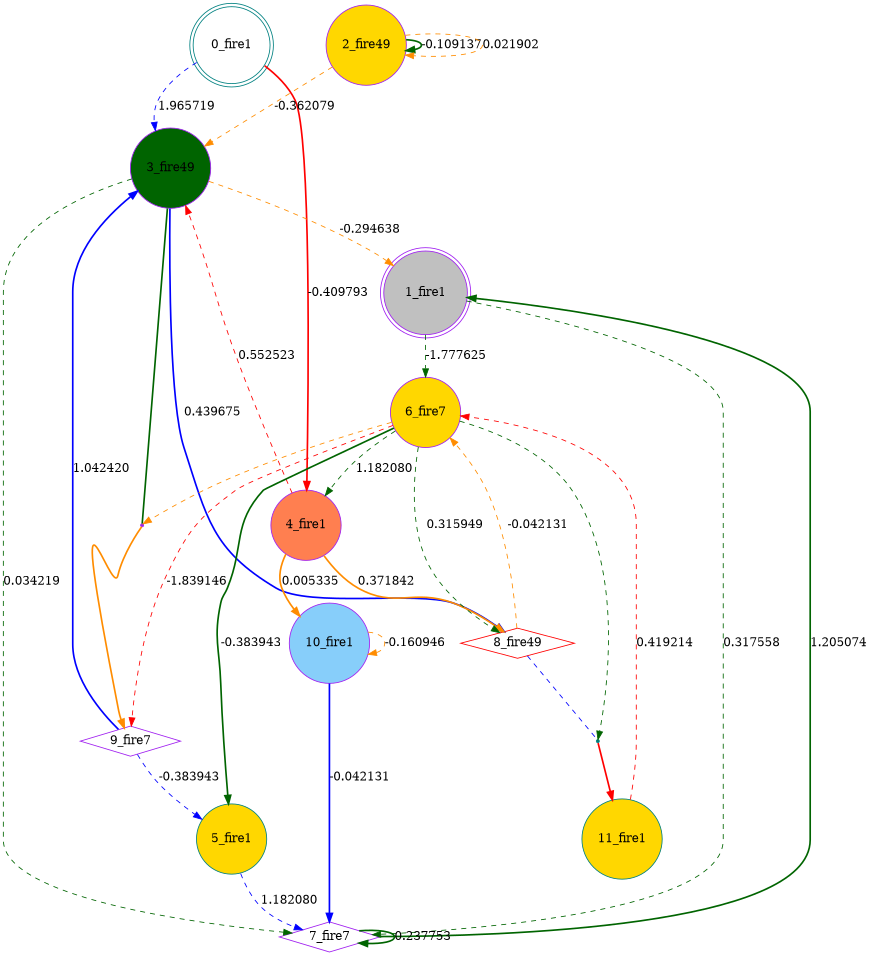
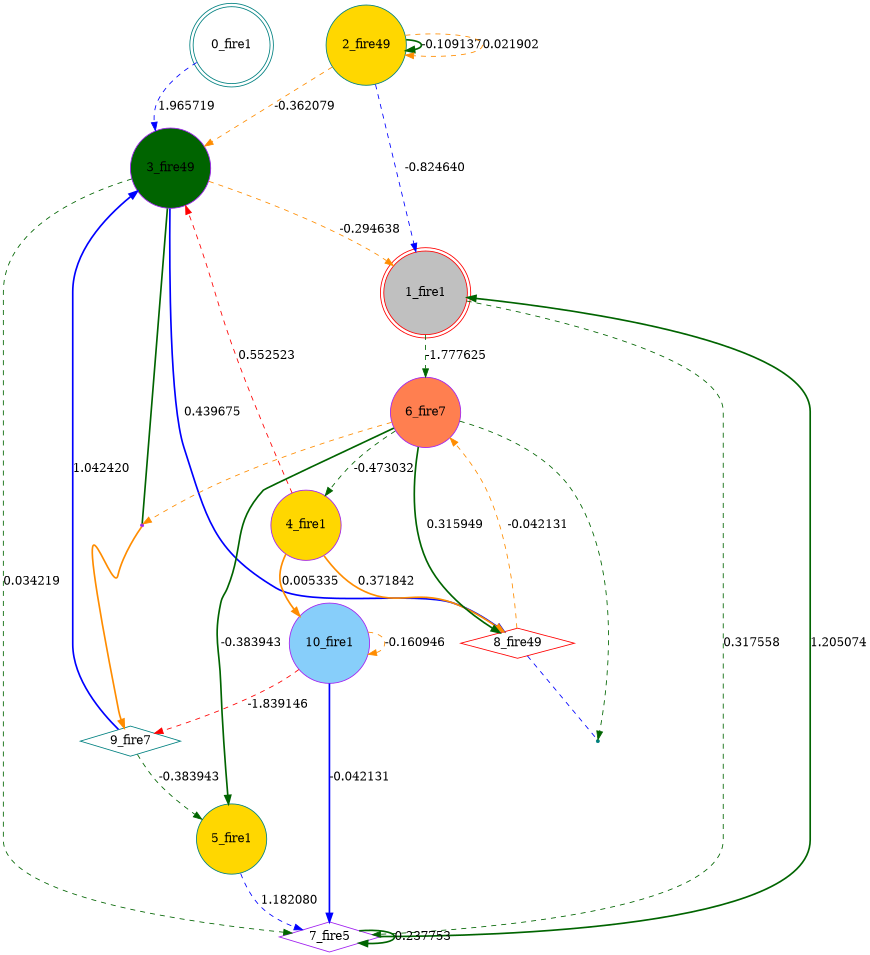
(366, 45) -> (366, 45)
none -> (395, 164)
(308, 267) -> none
(426, 293) -> (426, 293)
(426, 412) -> (426, 412)
(384, 469) -> (384, 469)
(202, 519) -> (233, 705)
(306, 525) -> (306, 525)
(423, 551) -> (423, 551)
(130, 741) -> (130, 741)
(163, 788) -> (163, 788)
(622, 839) -> none
(329, 937) -> (329, 937)
